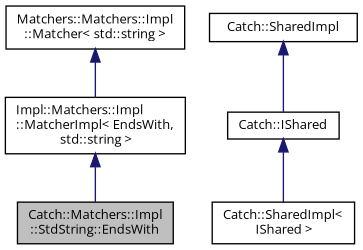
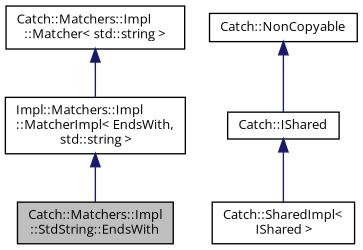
(95, 28) -> (95, 28)
(283, 28) -> (283, 28)
